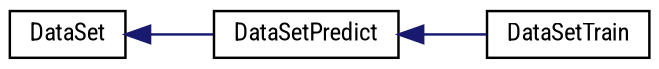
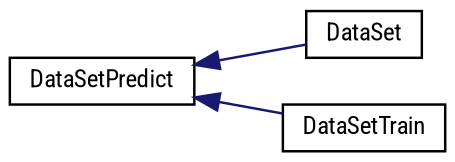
(182, 34) -> (263, 52)
